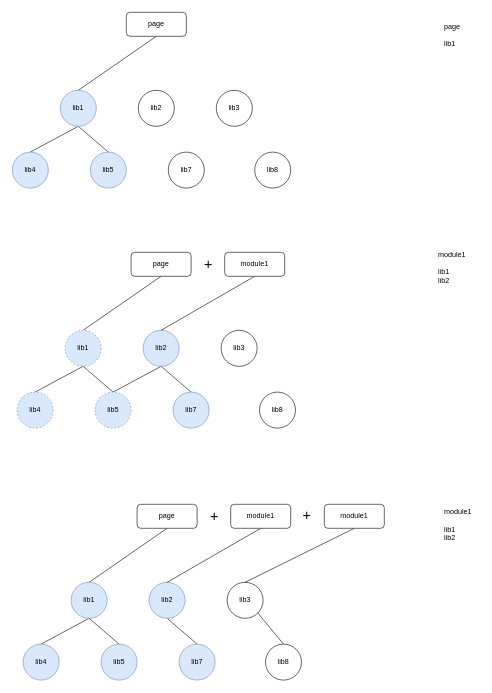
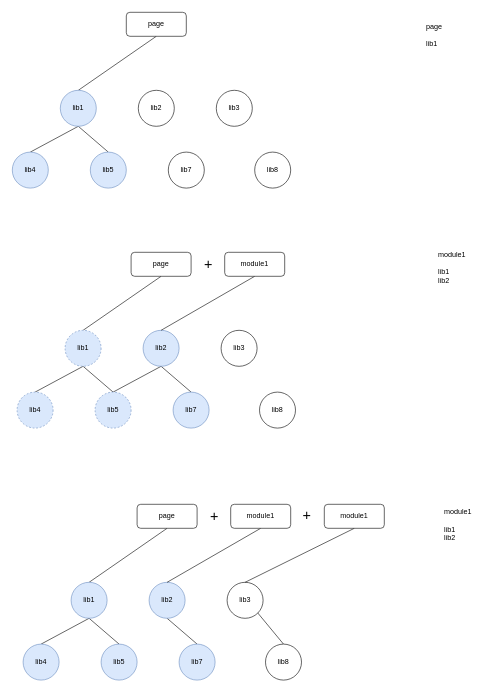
(455, 33) -> (437, 33)
